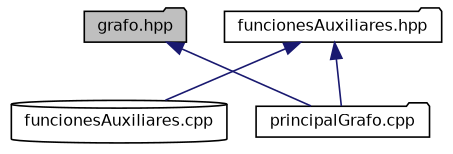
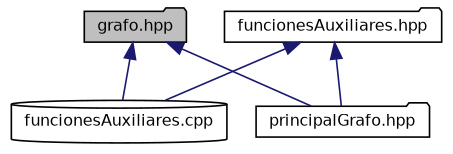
none -> (126, 80)
(343, 122) -> (343, 122)
